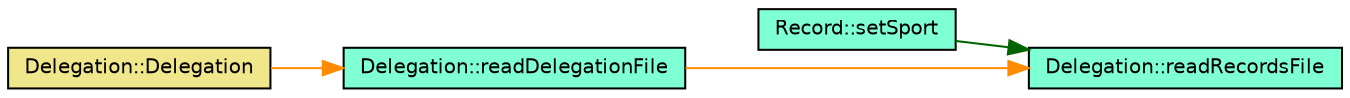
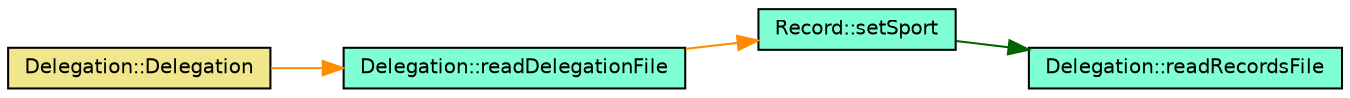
(847, 68) -> (712, 46)
